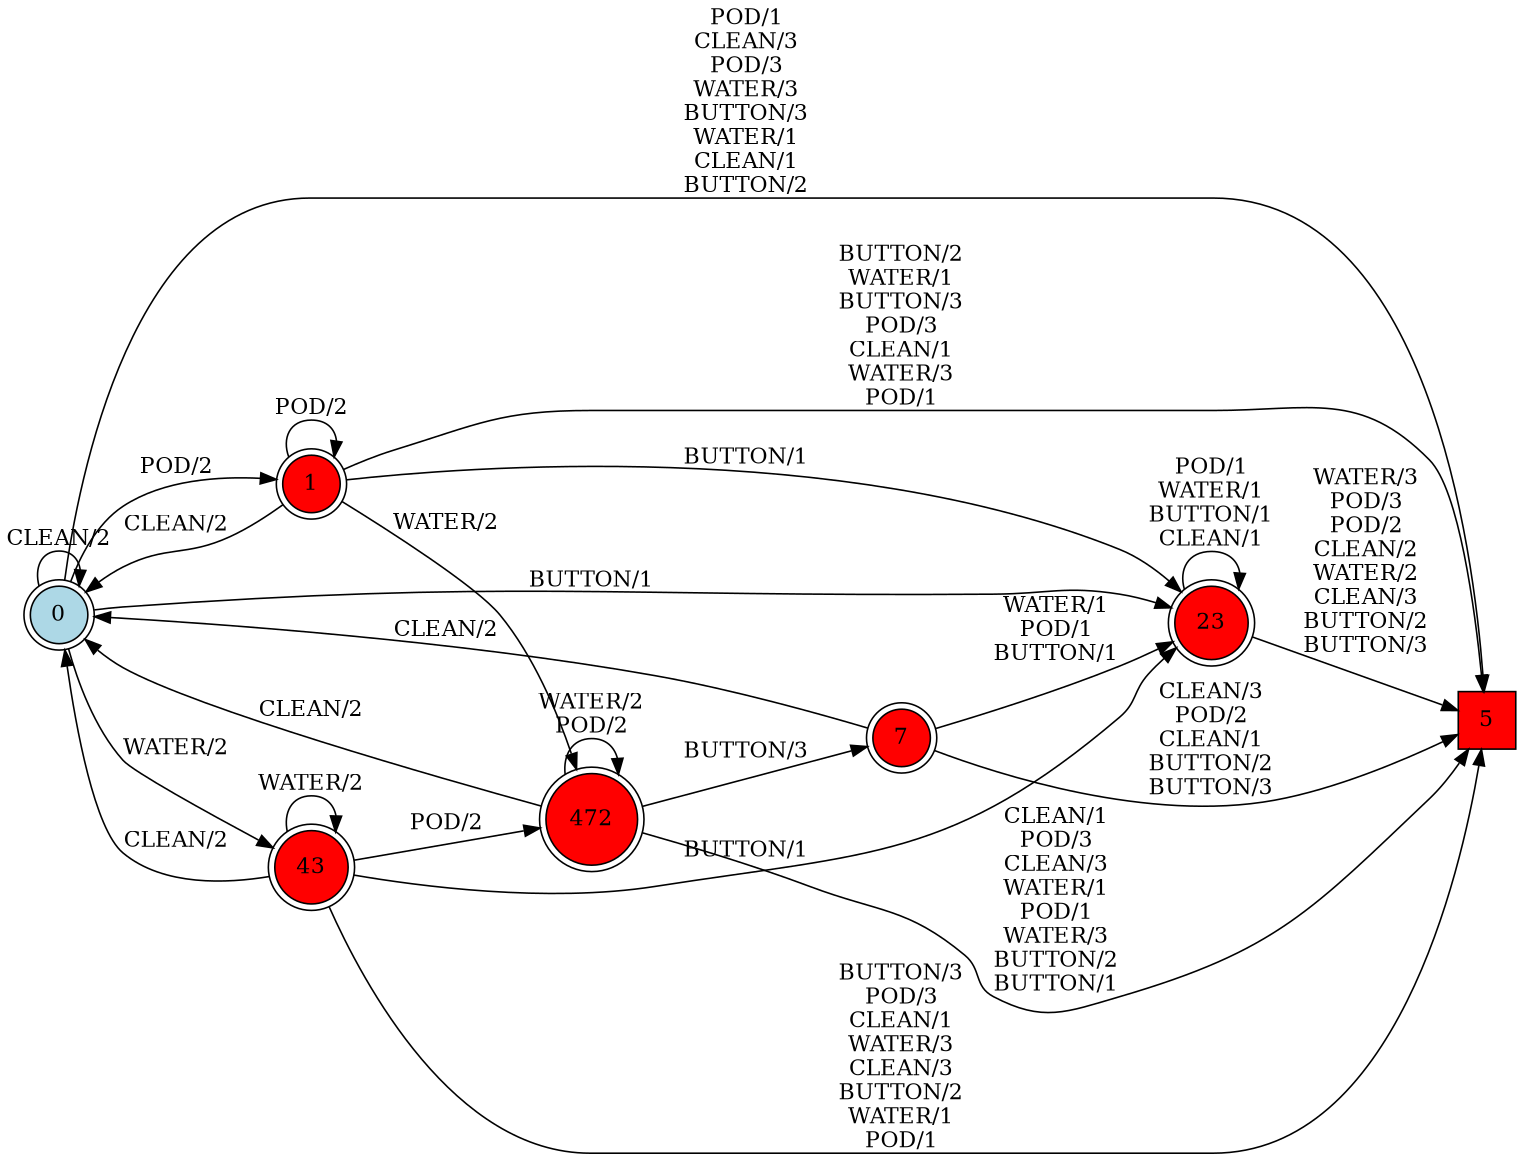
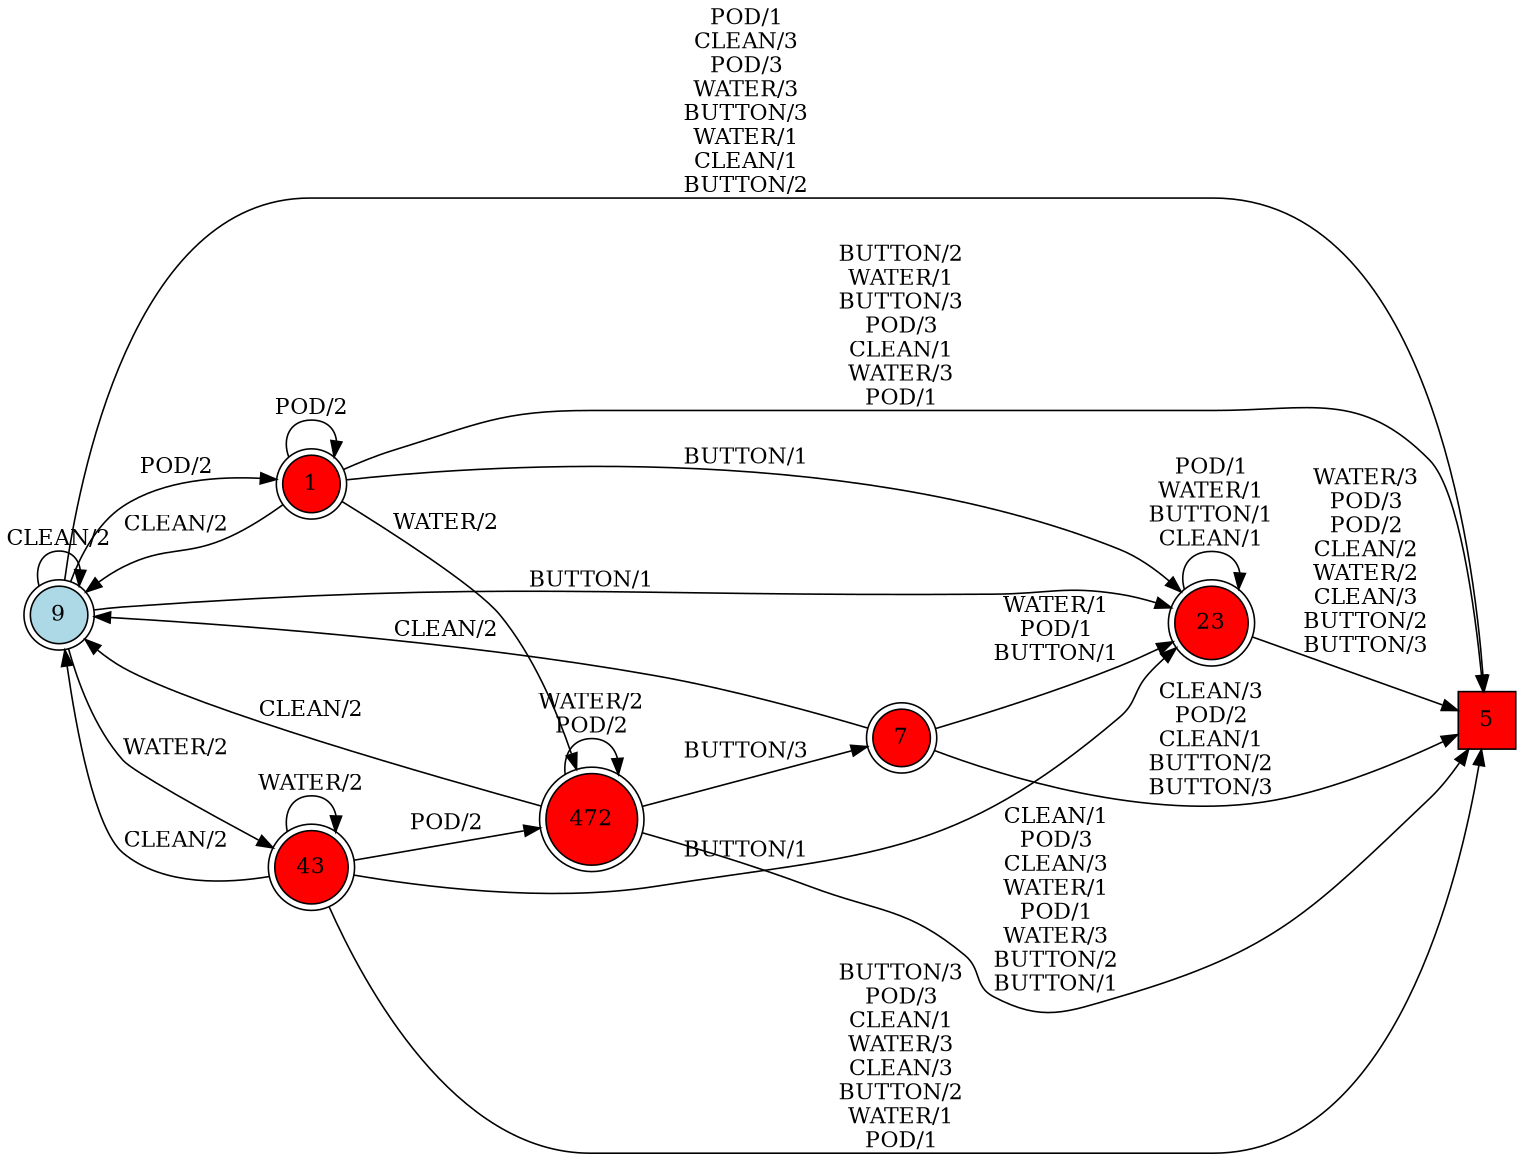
(59, 615) -> (59, 615)
